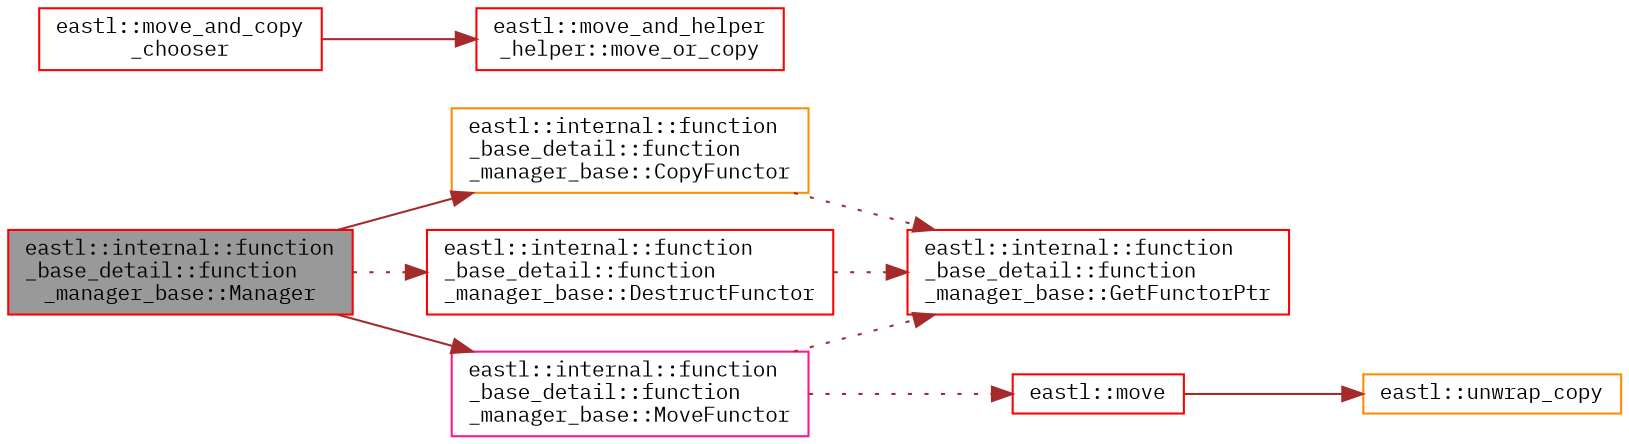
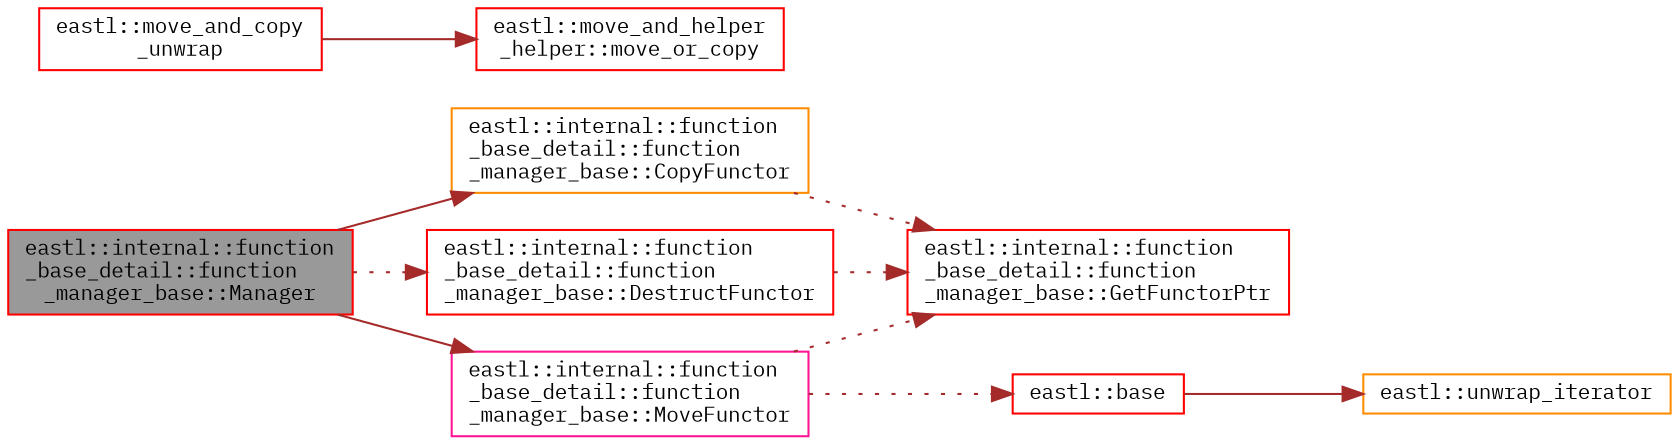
(180, 39) -> (180, 39)
(1098, 394) -> (1098, 394)
(1492, 394) -> (1517, 394)
